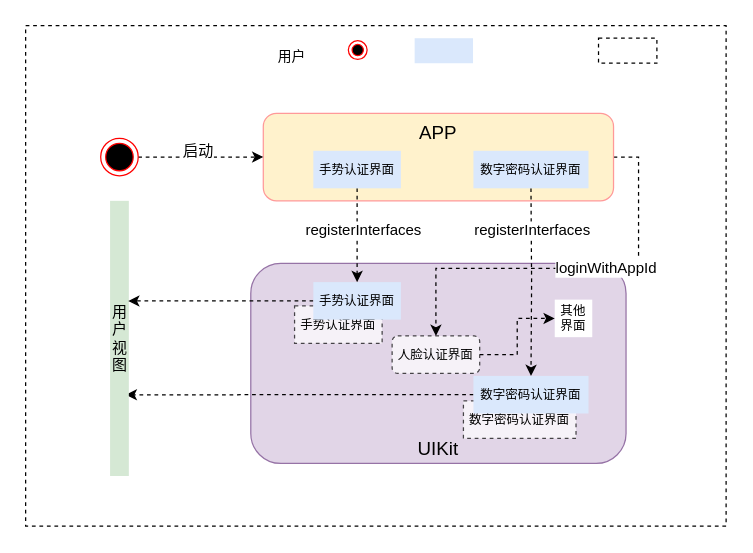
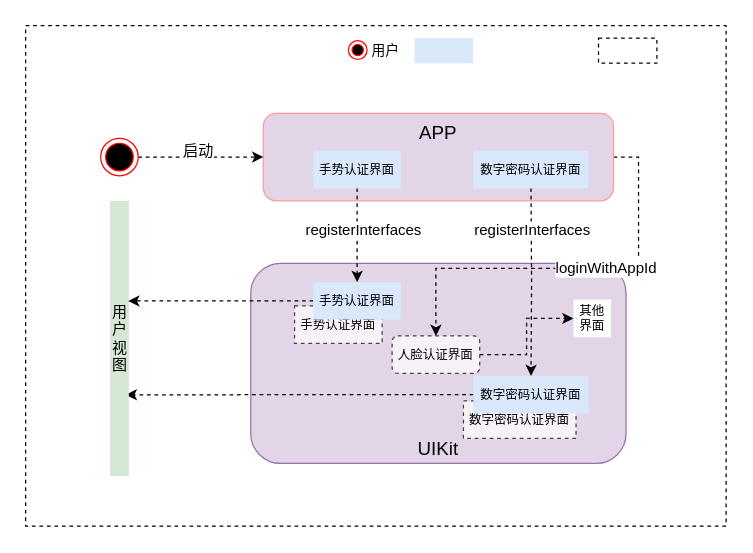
(294, 57) -> (388, 51)
(438, 157) -> (438, 157)
(573, 318) -> (592, 318)
